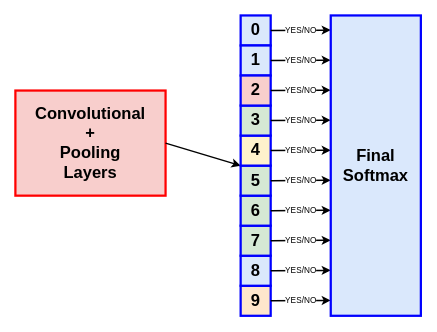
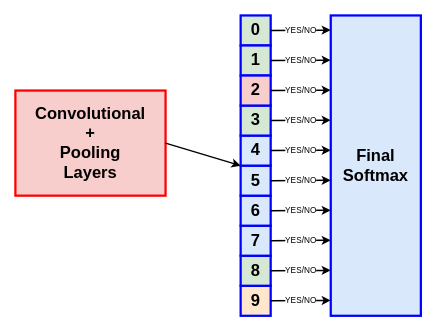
(255, 30) -> (255, 30)
(255, 60) -> (255, 60)
(255, 150) -> (255, 150)
(255, 180) -> (255, 180)
(255, 210) -> (255, 210)
(255, 240) -> (255, 240)
(255, 270) -> (255, 270)
